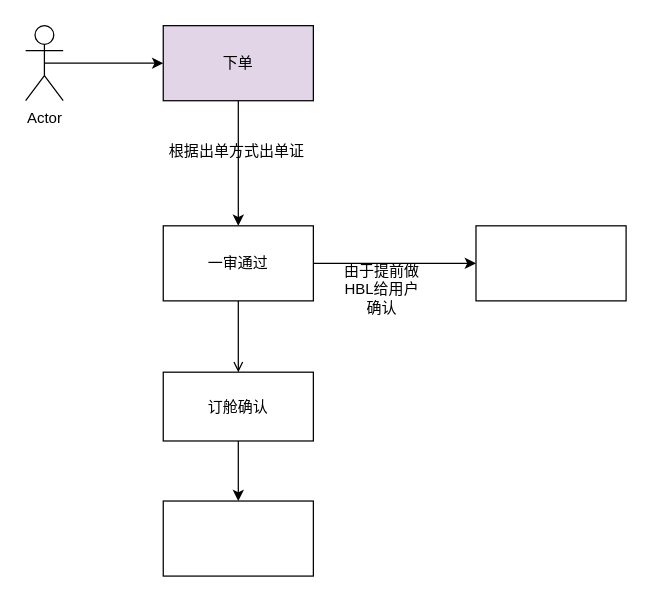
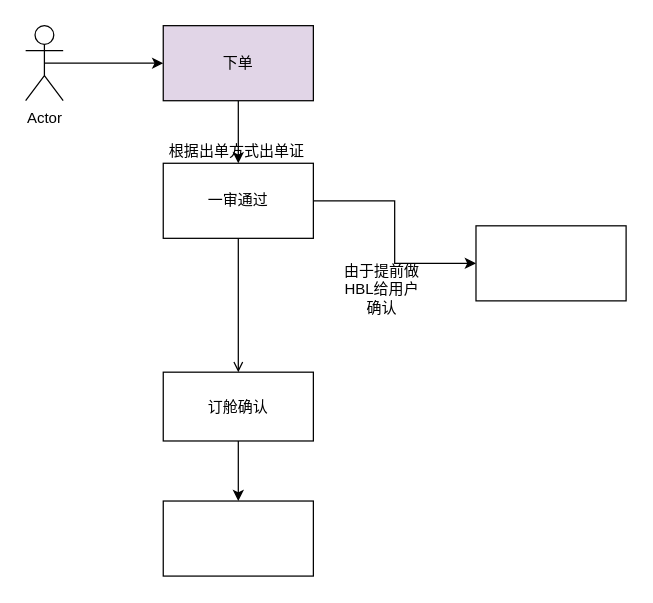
(238, 263) -> (238, 201)
